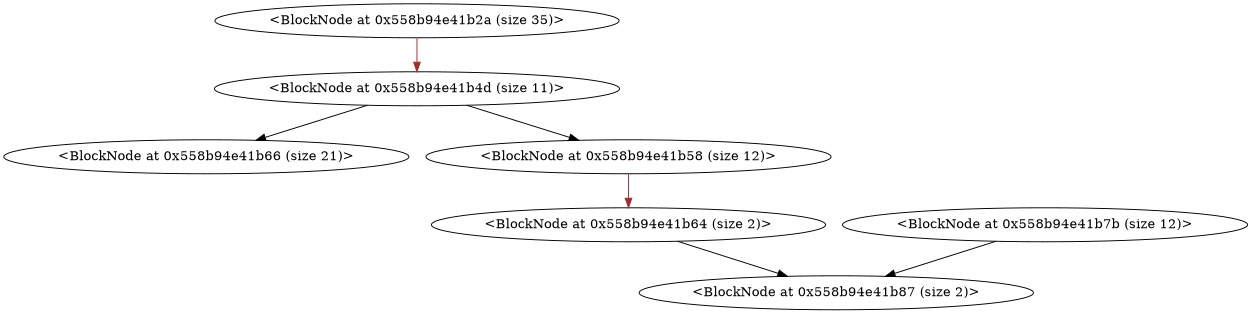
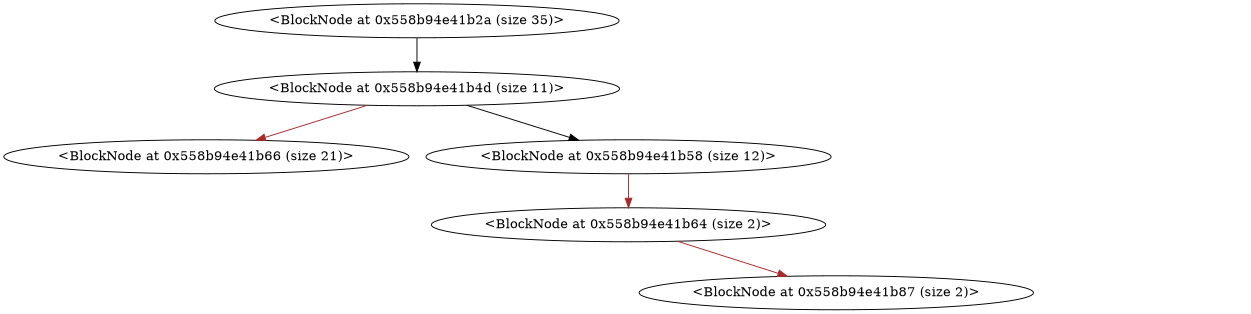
(417, 50) -> (417, 50)
(316, 121) -> (316, 121)
(1045, 225) -> none
(728, 257) -> (728, 257)
